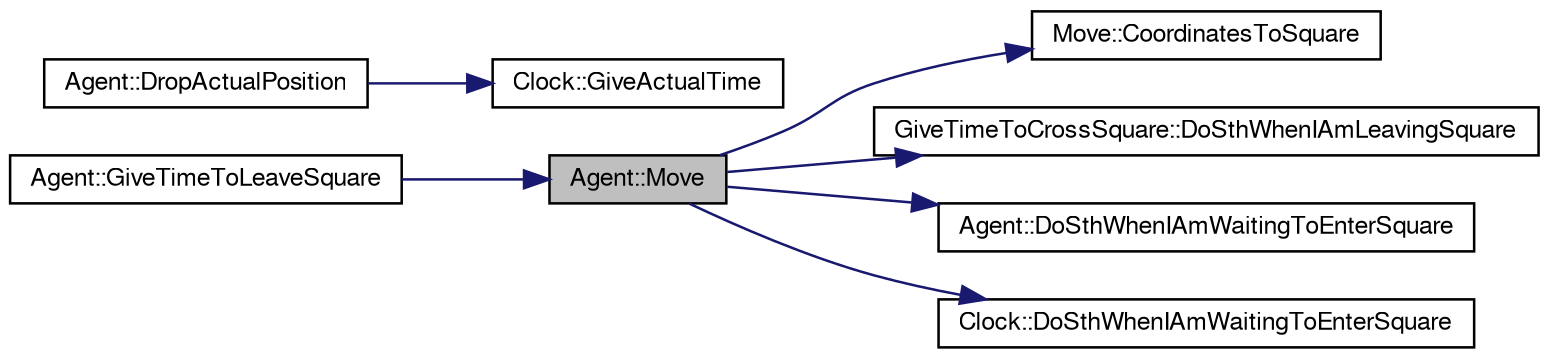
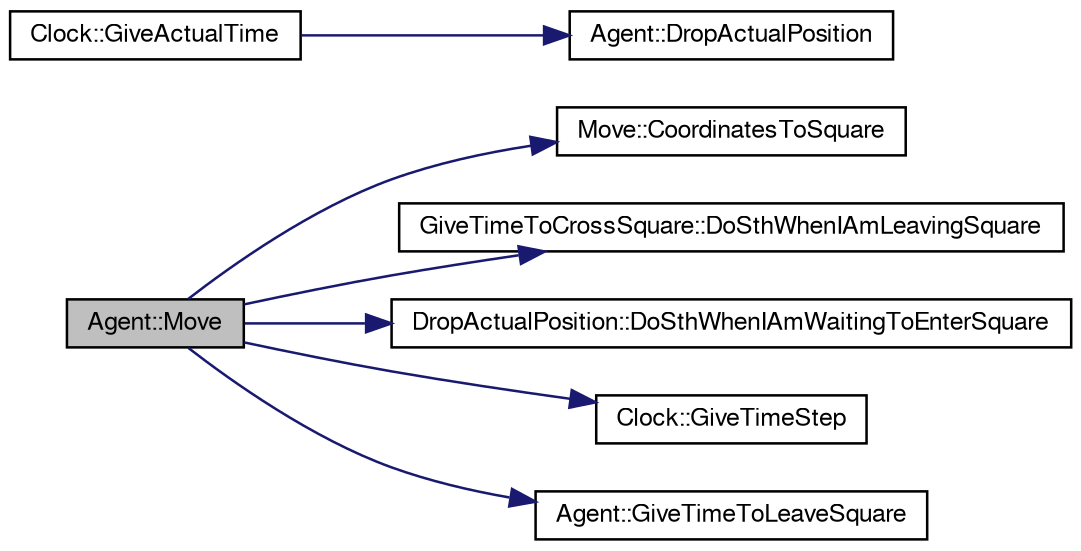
(418, 83) -> (422, 35)
(463, 179) -> (339, 444)
(1206, 227) -> (731, 323)
(1206, 323) -> (731, 419)
